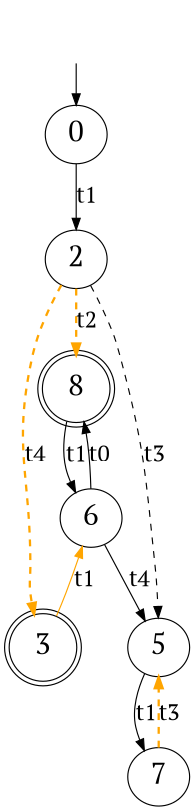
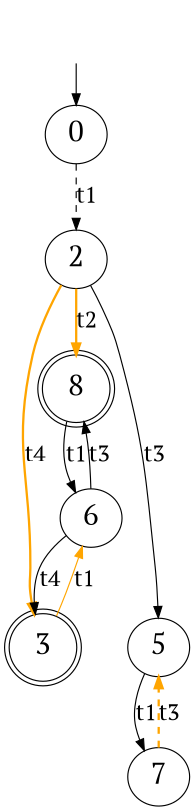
(76, 191) -> (76, 191)
(76, 316) -> (76, 316)
(23, 441) -> (23, 441)
(140, 442) -> (140, 442)
(100, 456) -> (100, 456)
(122, 578) -> (41, 565)
